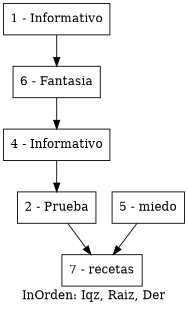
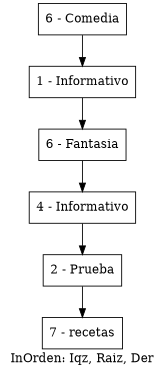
none -> (82, 19)
(148, 208) -> none
